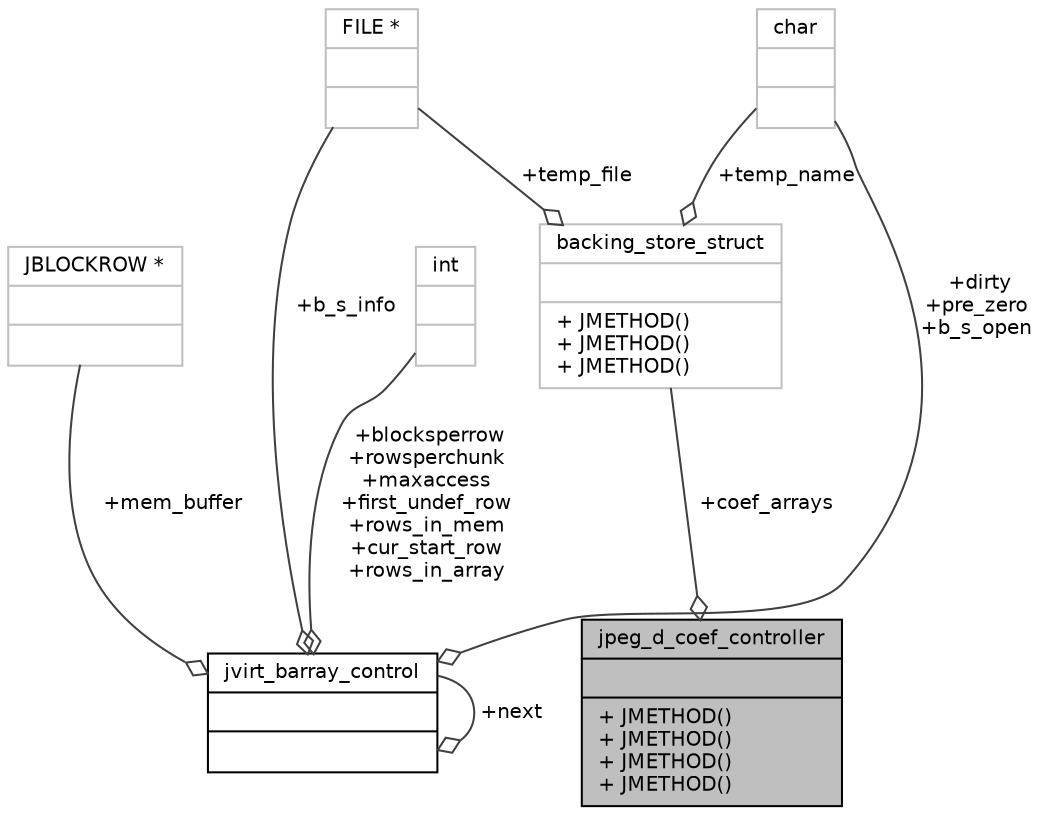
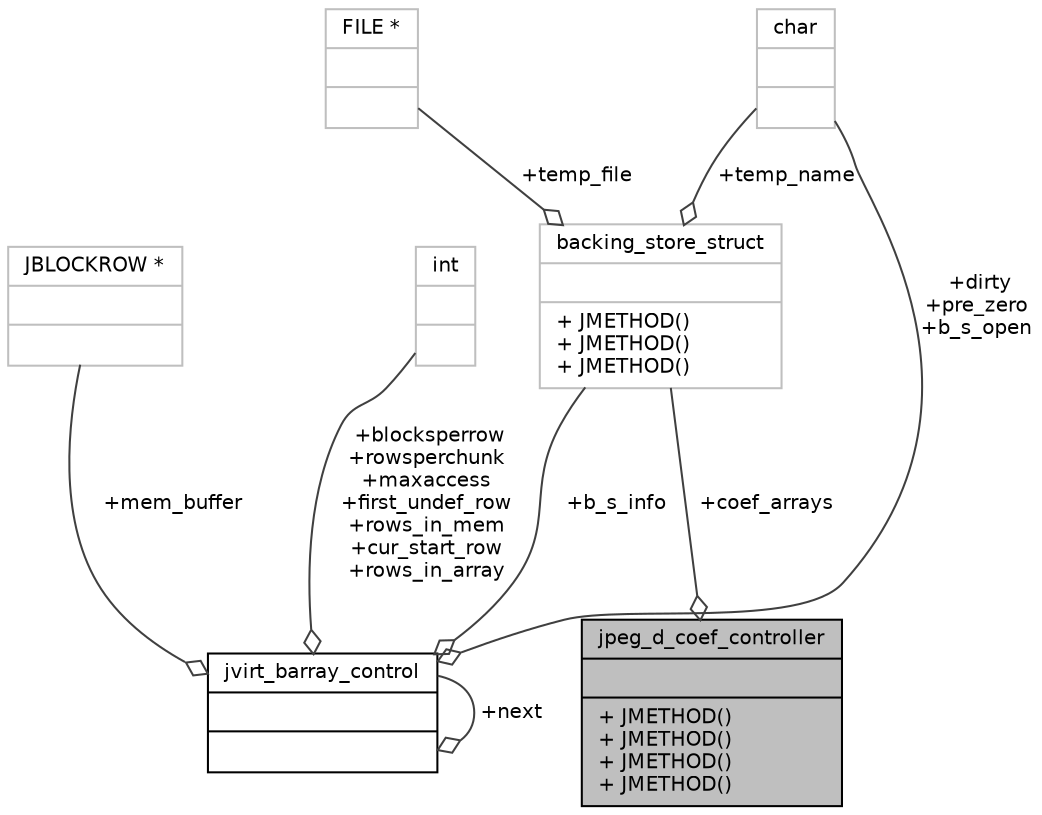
(273, 374) -> (538, 523)
